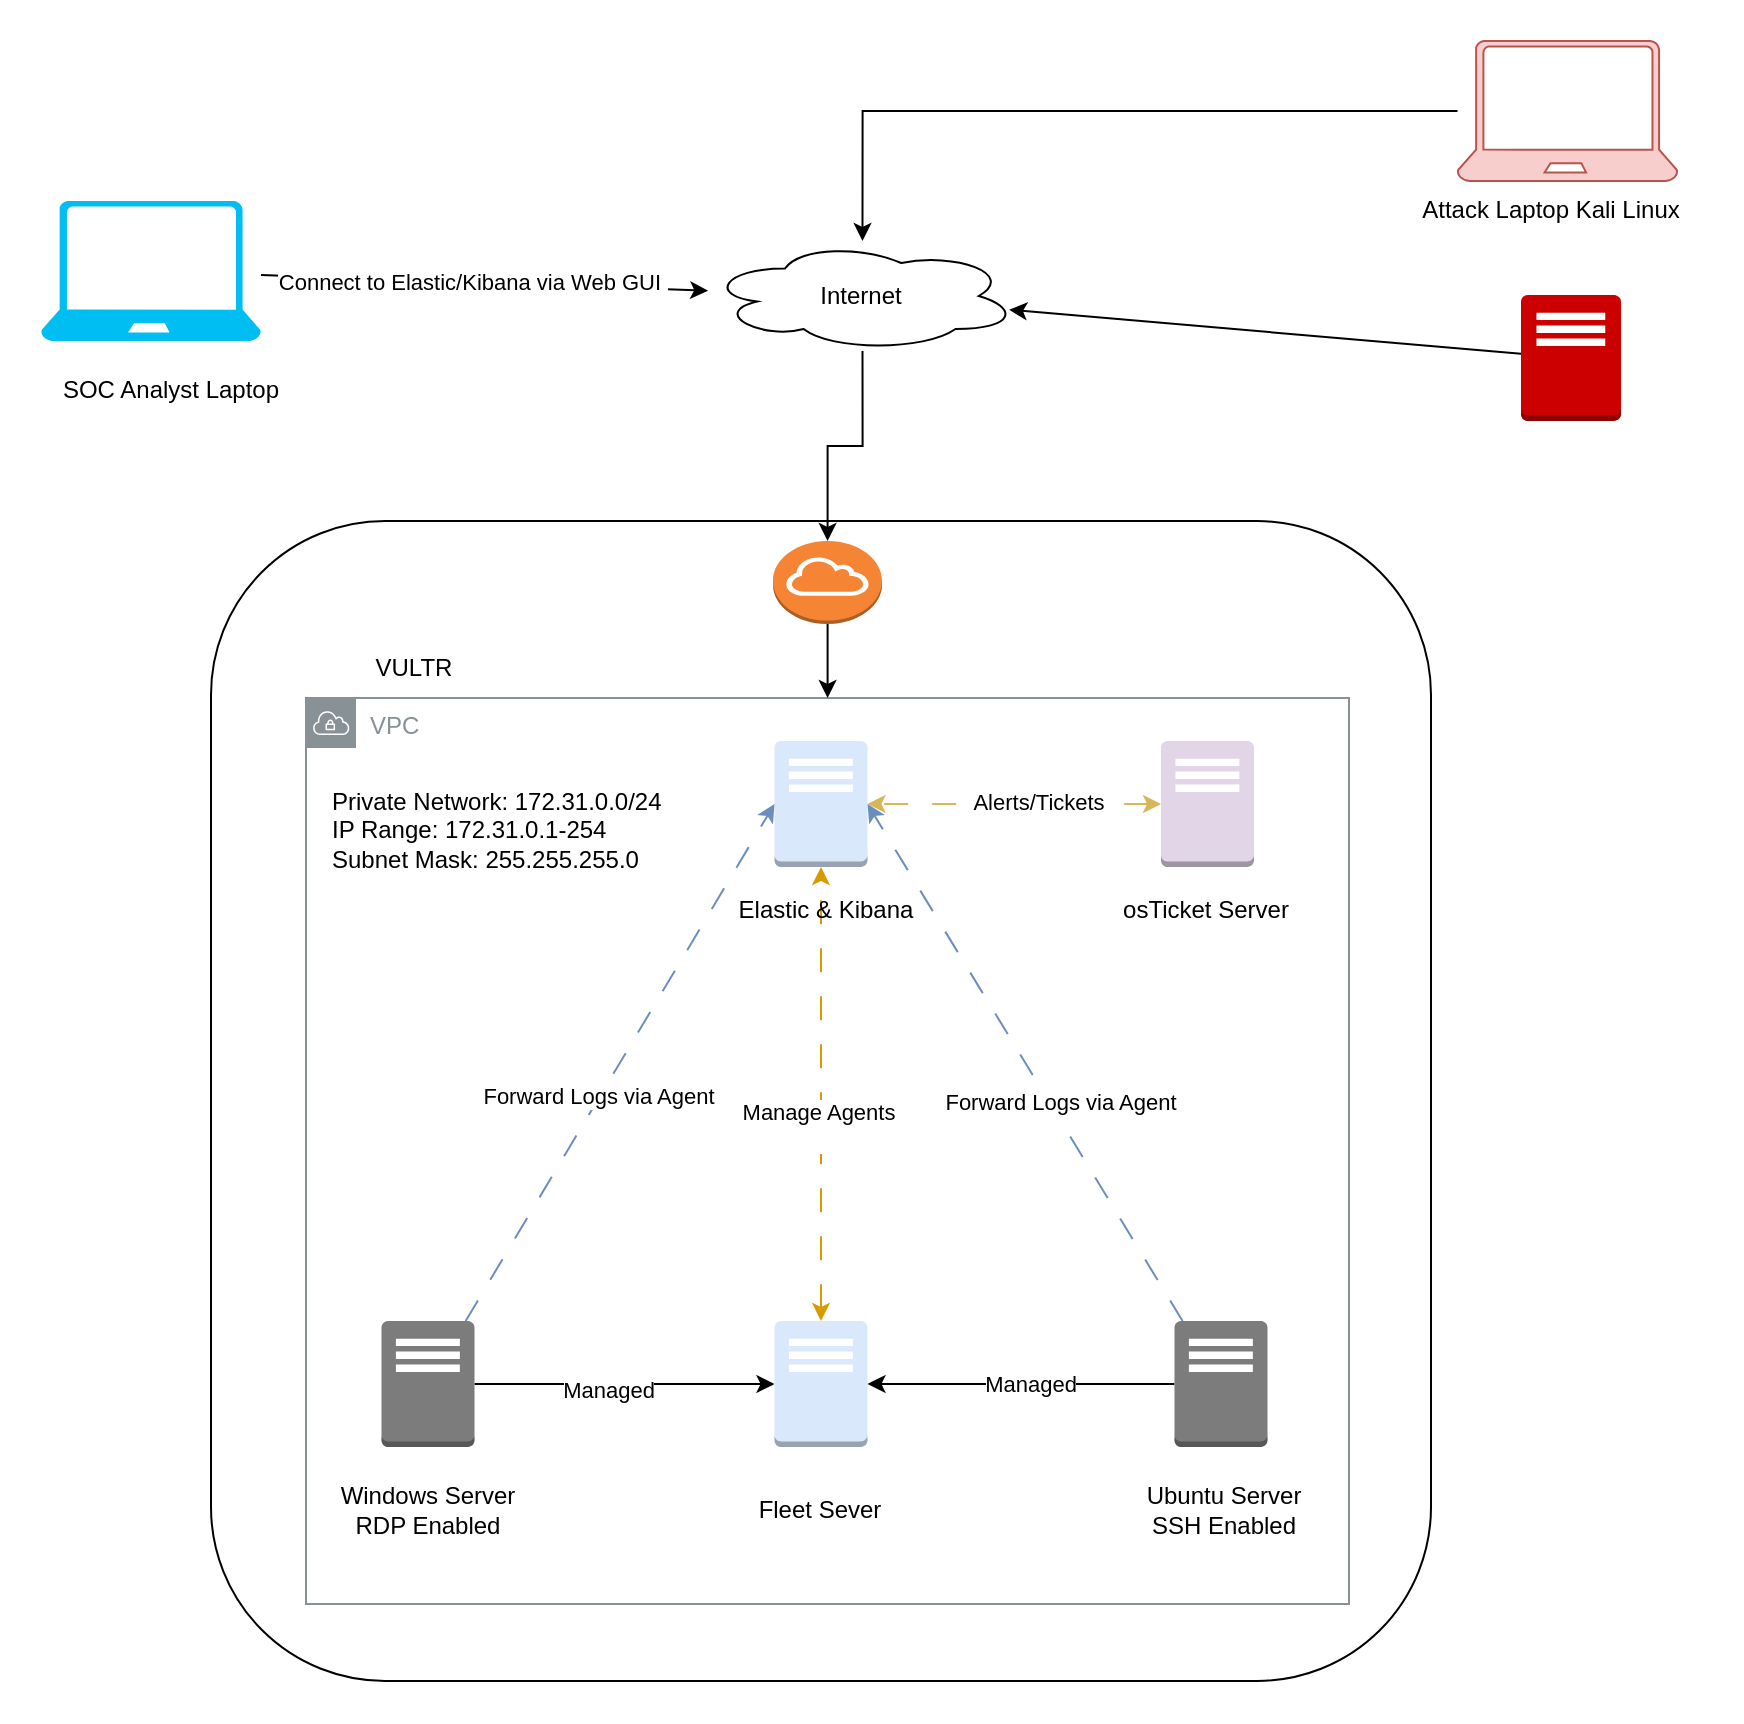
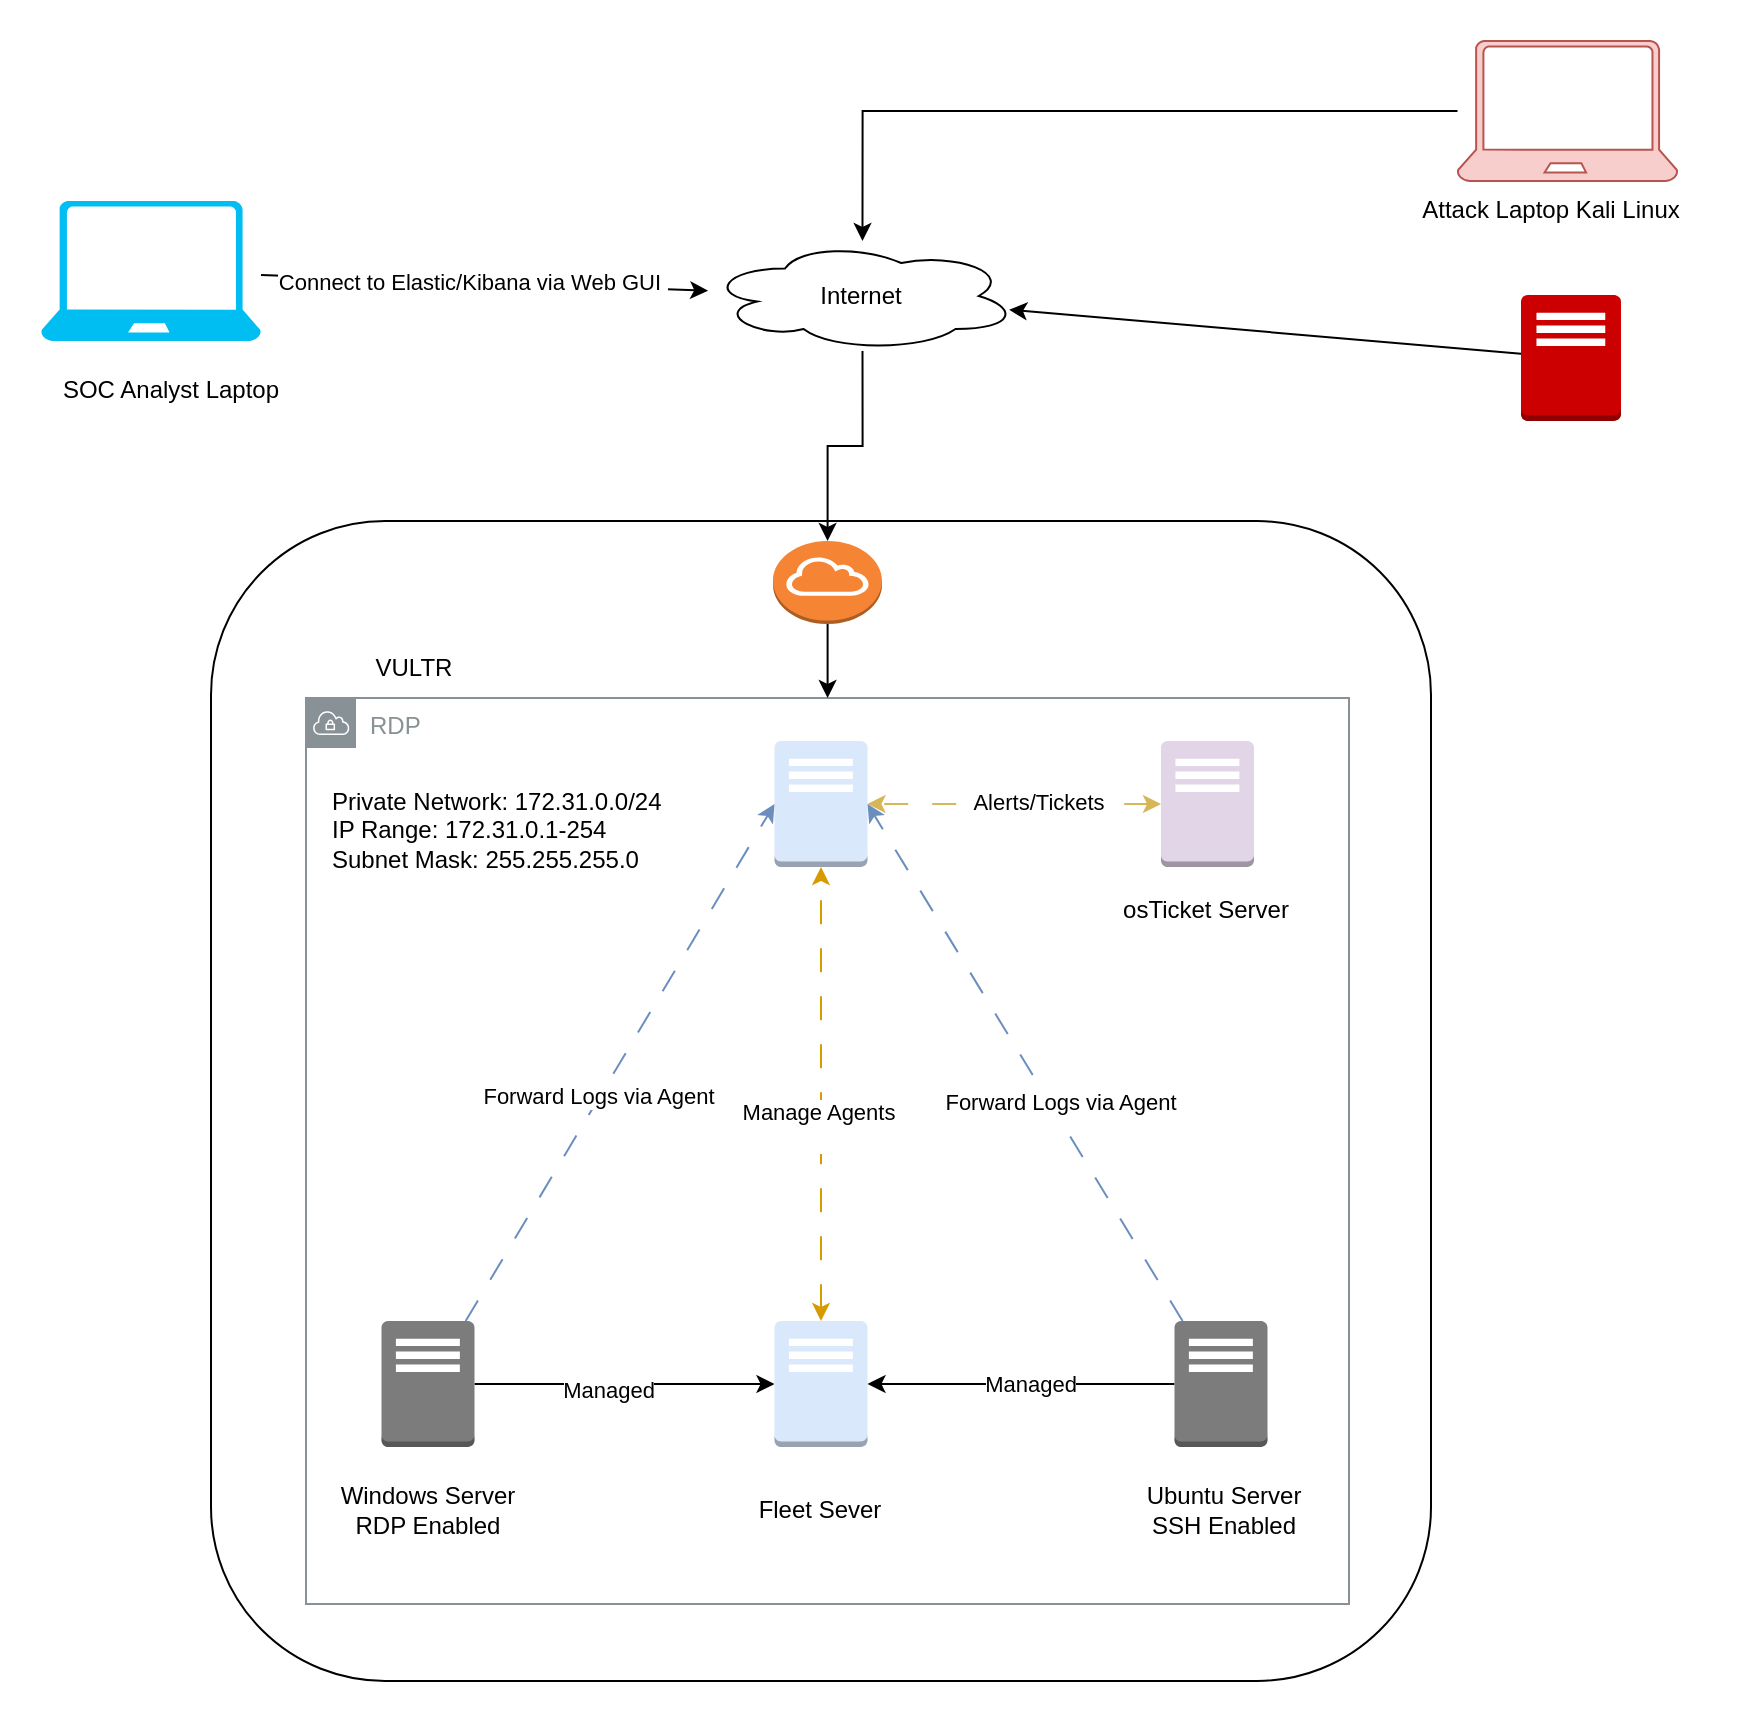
(391, 727) -> (391, 727)
(828, 911) -> none
